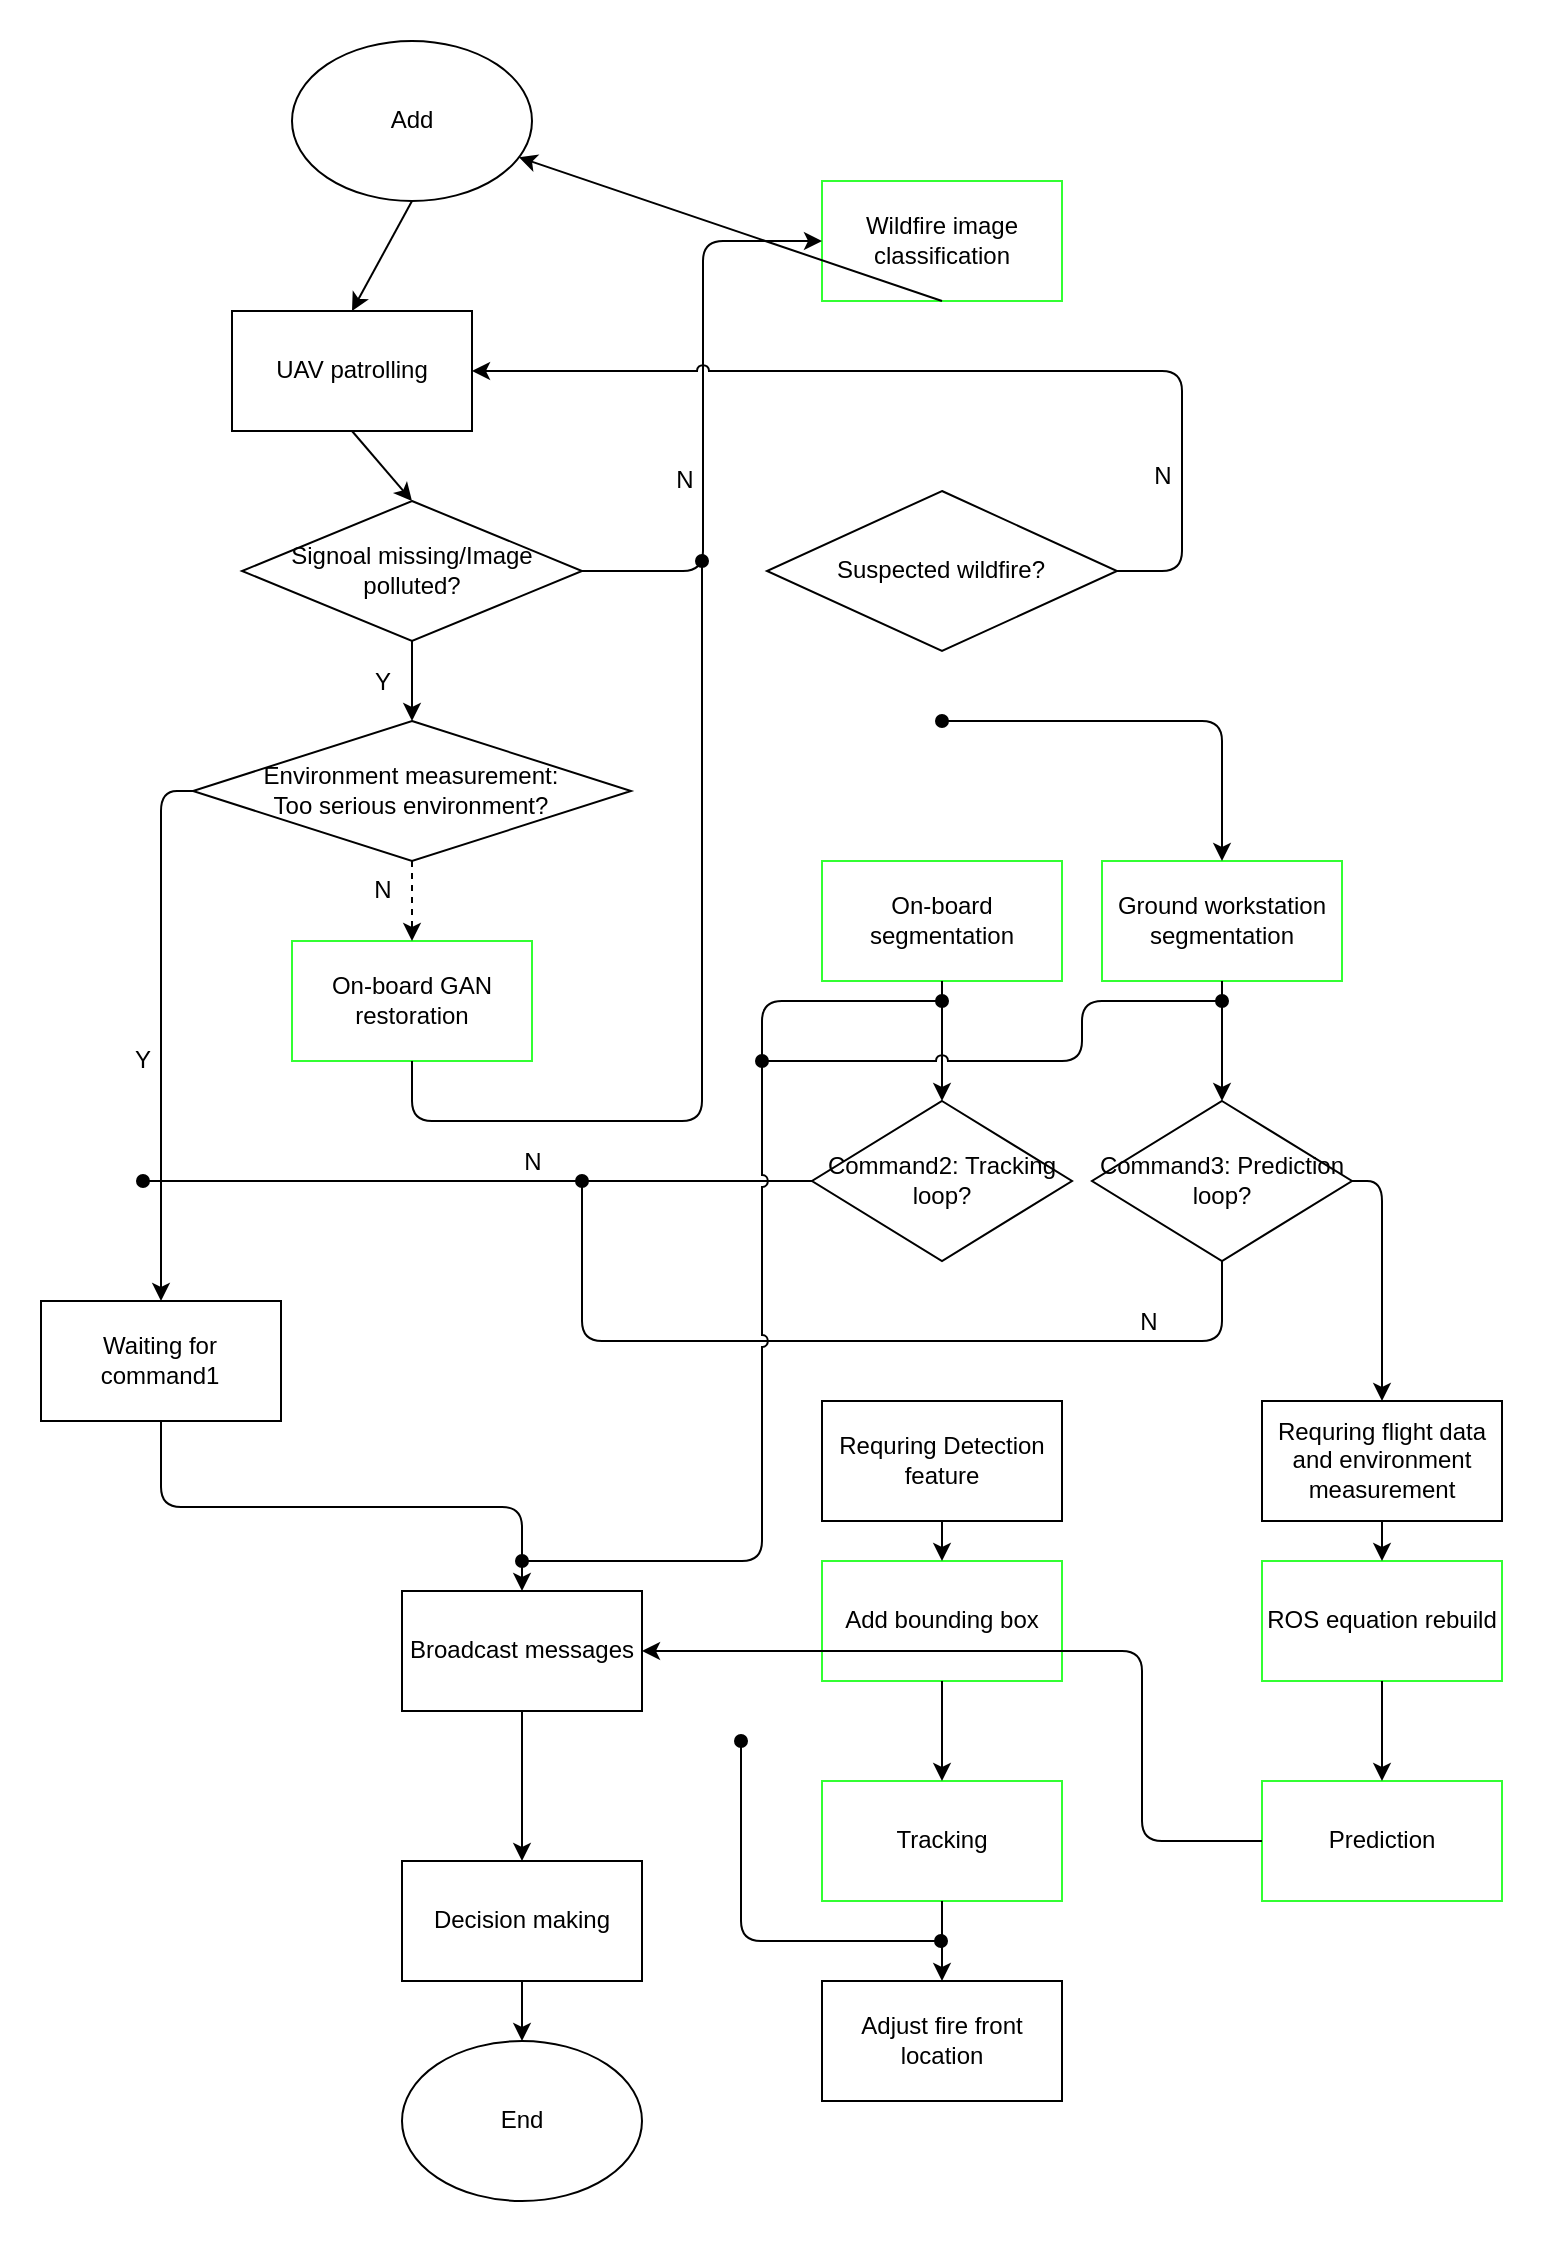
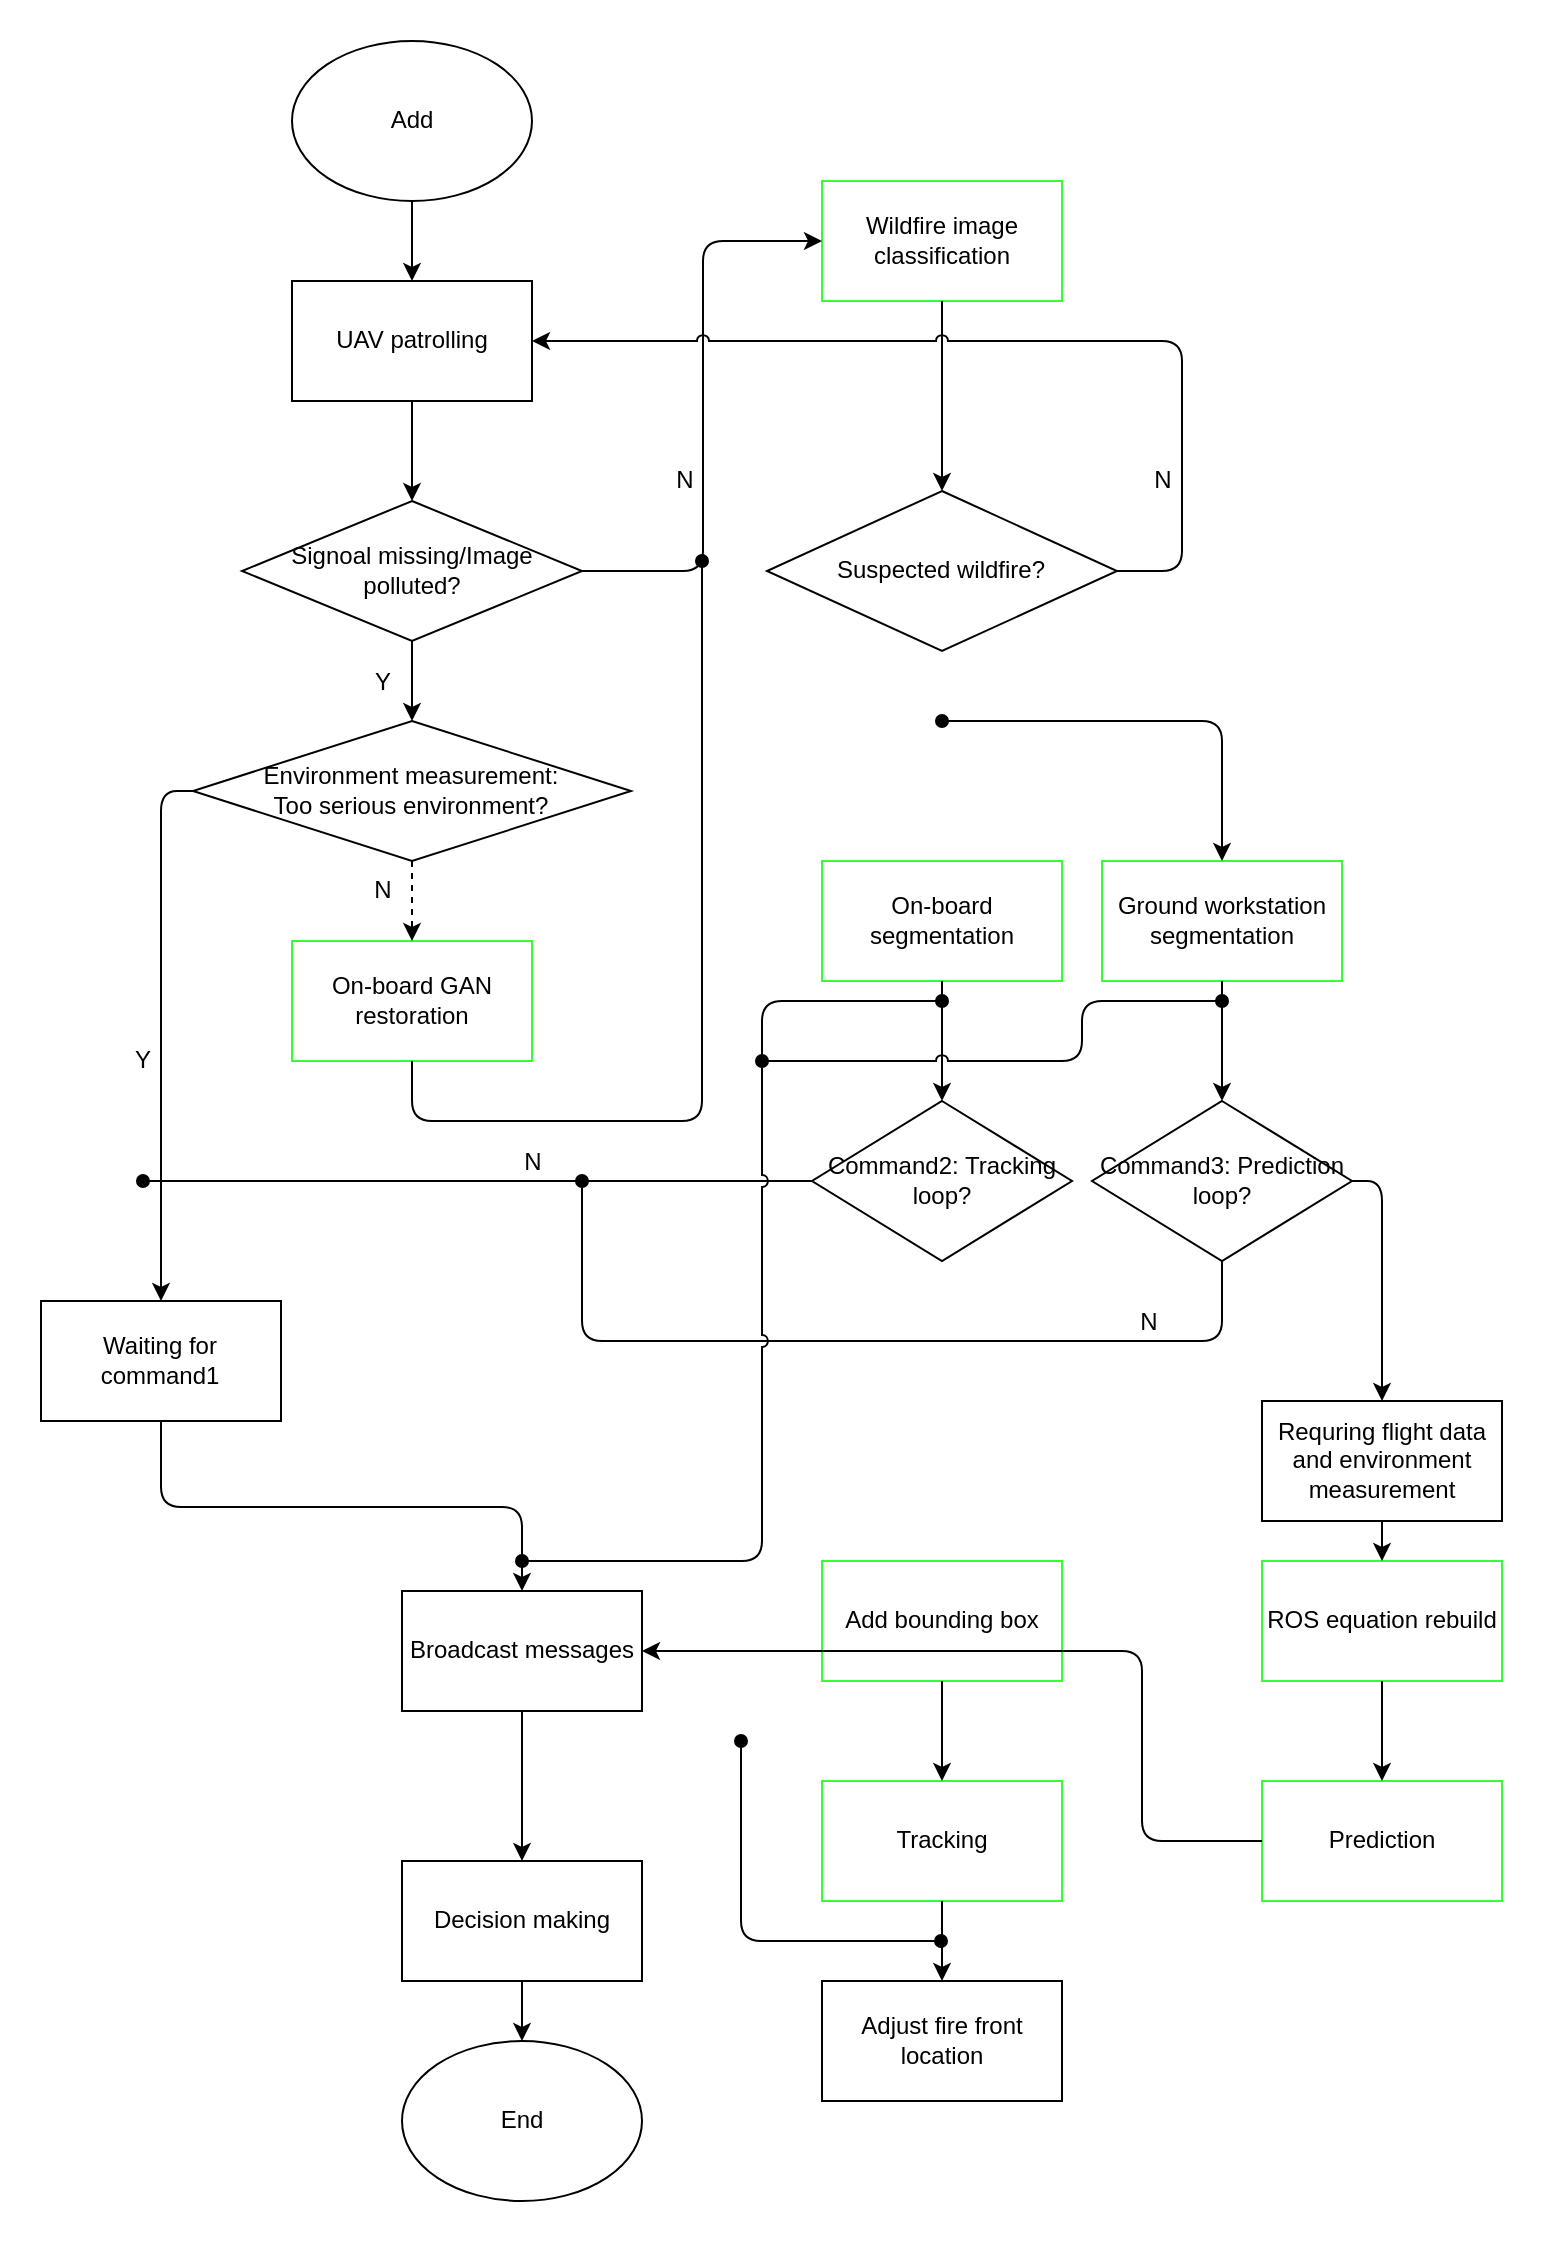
(645, 200) -> (942, 389)
(352, 371) -> (412, 341)
(942, 1461) -> none
(942, 1534) -> none
